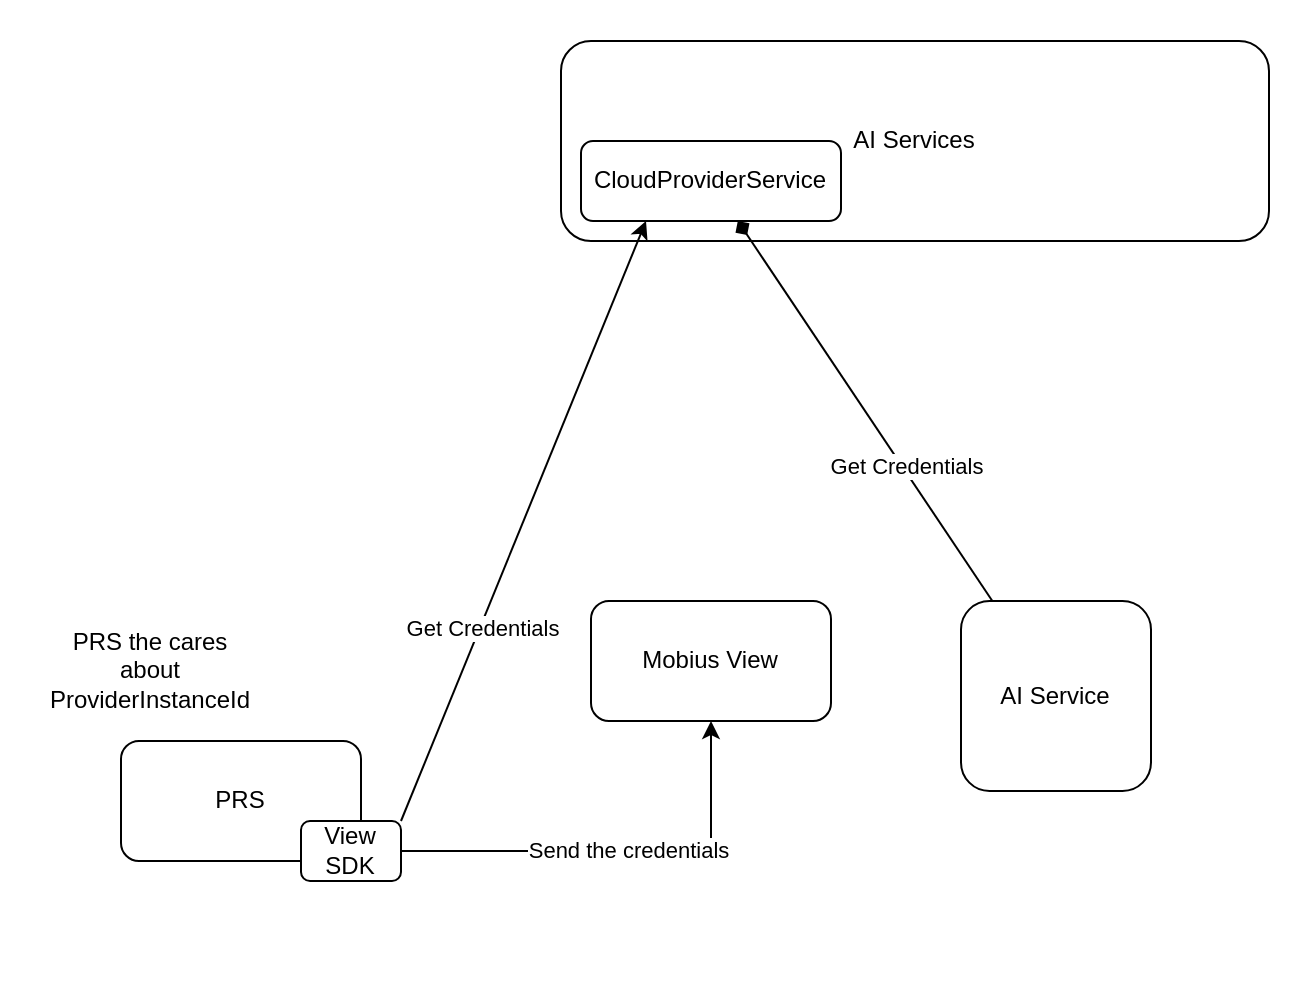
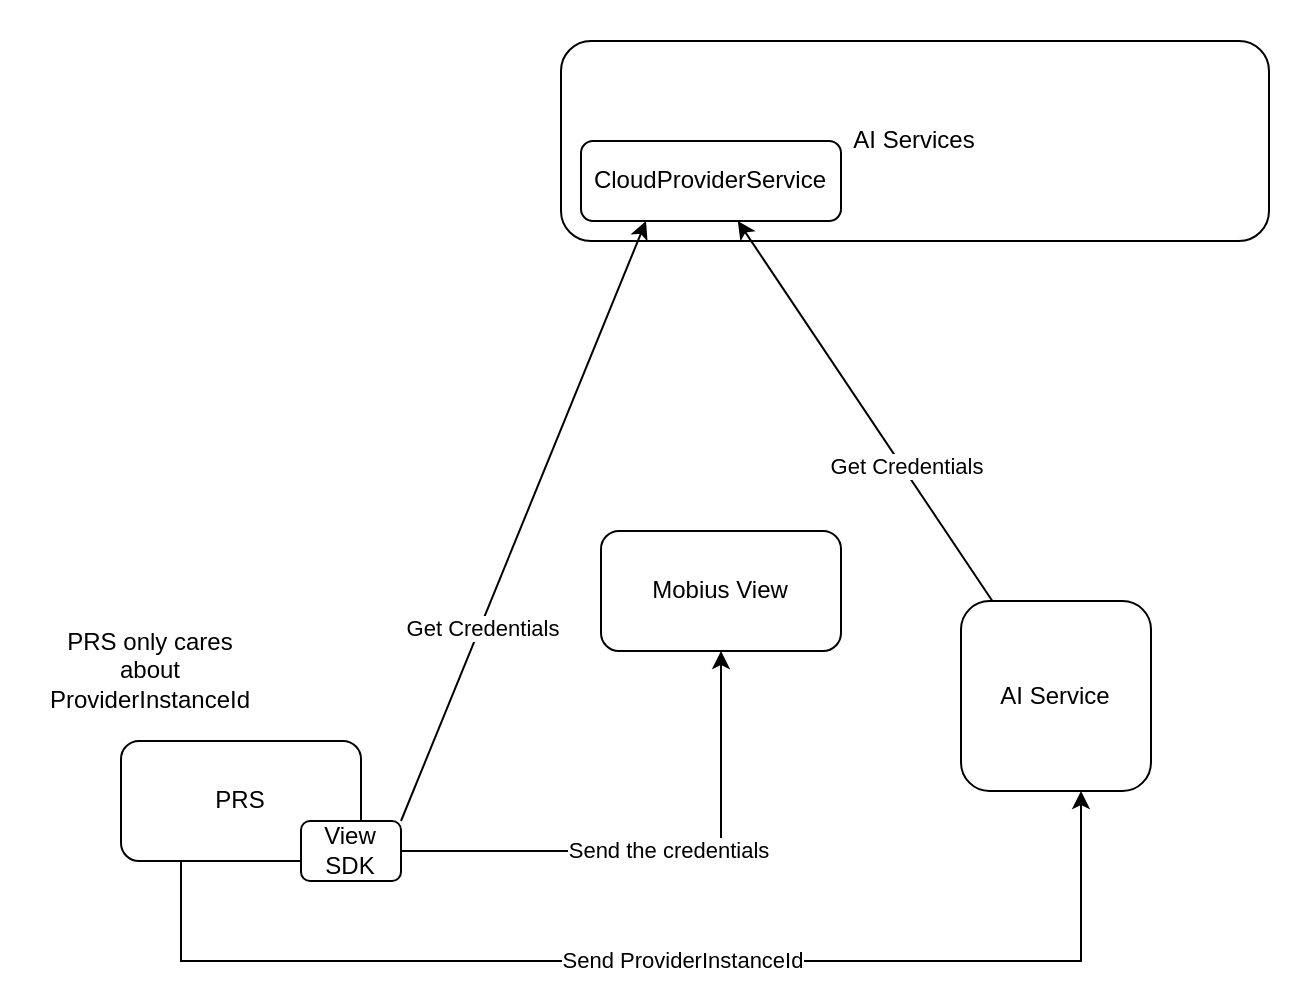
(747, 235) -> (745, 232)
(711, 661) -> (721, 591)
(151, 671) -> (151, 671)
none -> (659, 961)
